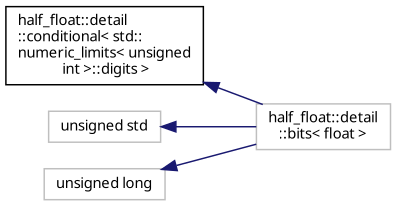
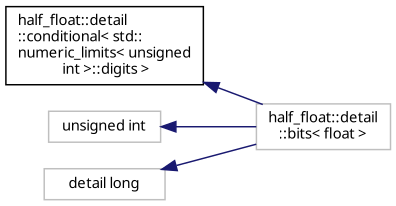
(105, 127) -> (105, 127)
(105, 184) -> (105, 184)
